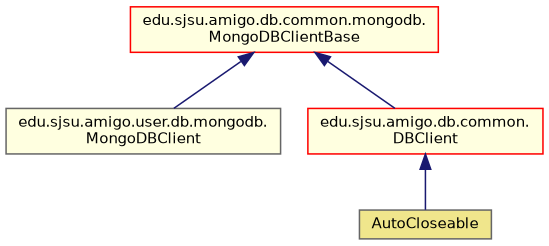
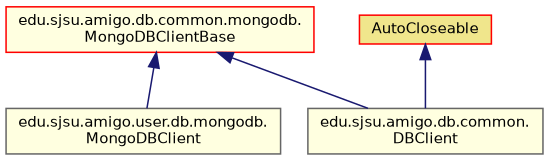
(425, 131) -> (425, 131)
(425, 190) -> (425, 84)
(425, 224) -> (425, 30)
